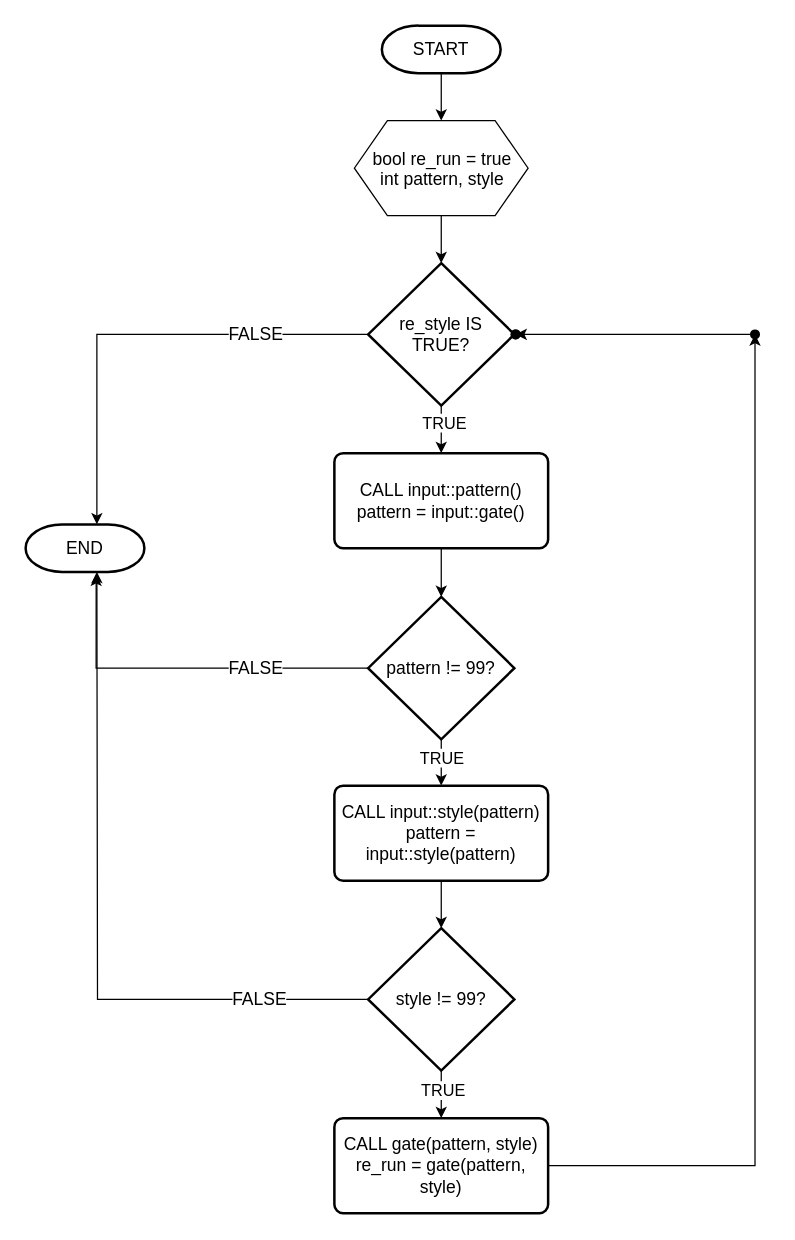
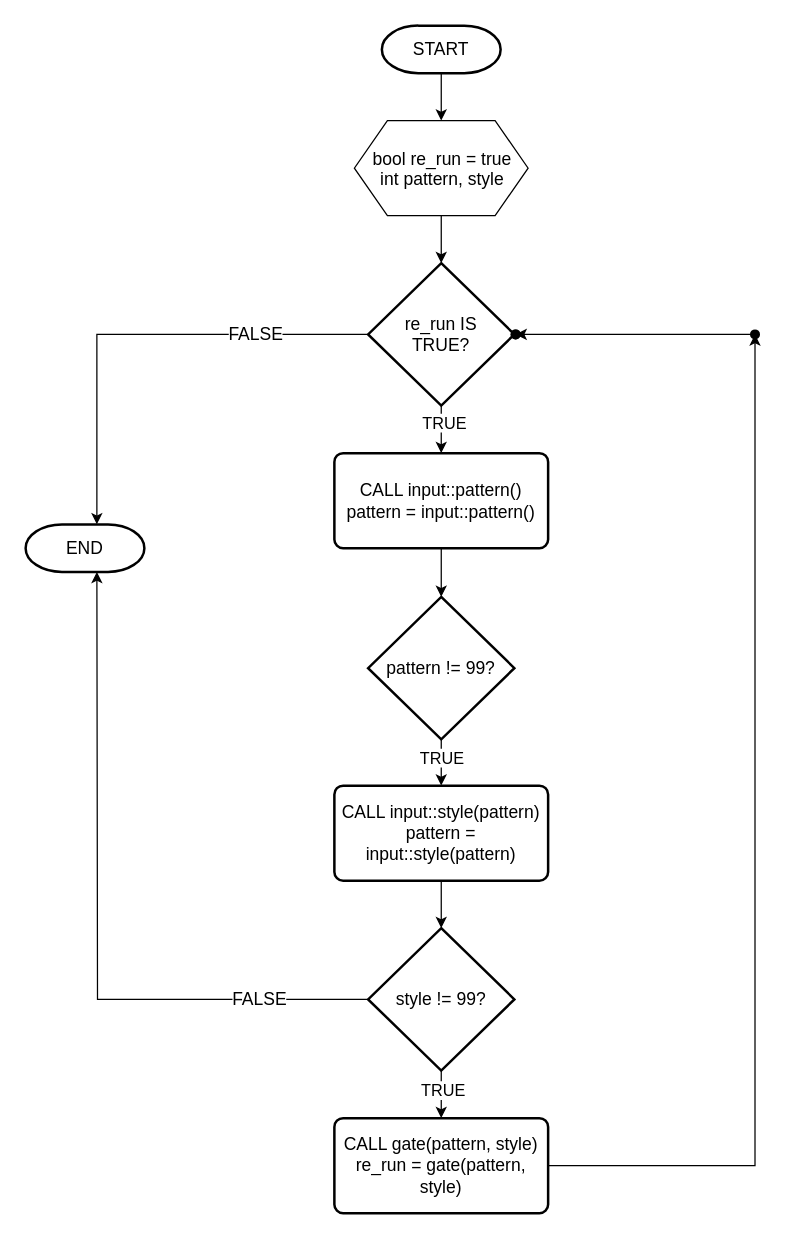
(441, 334) -> (441, 334)
(441, 501) -> (441, 501)
(233, 668) -> none
